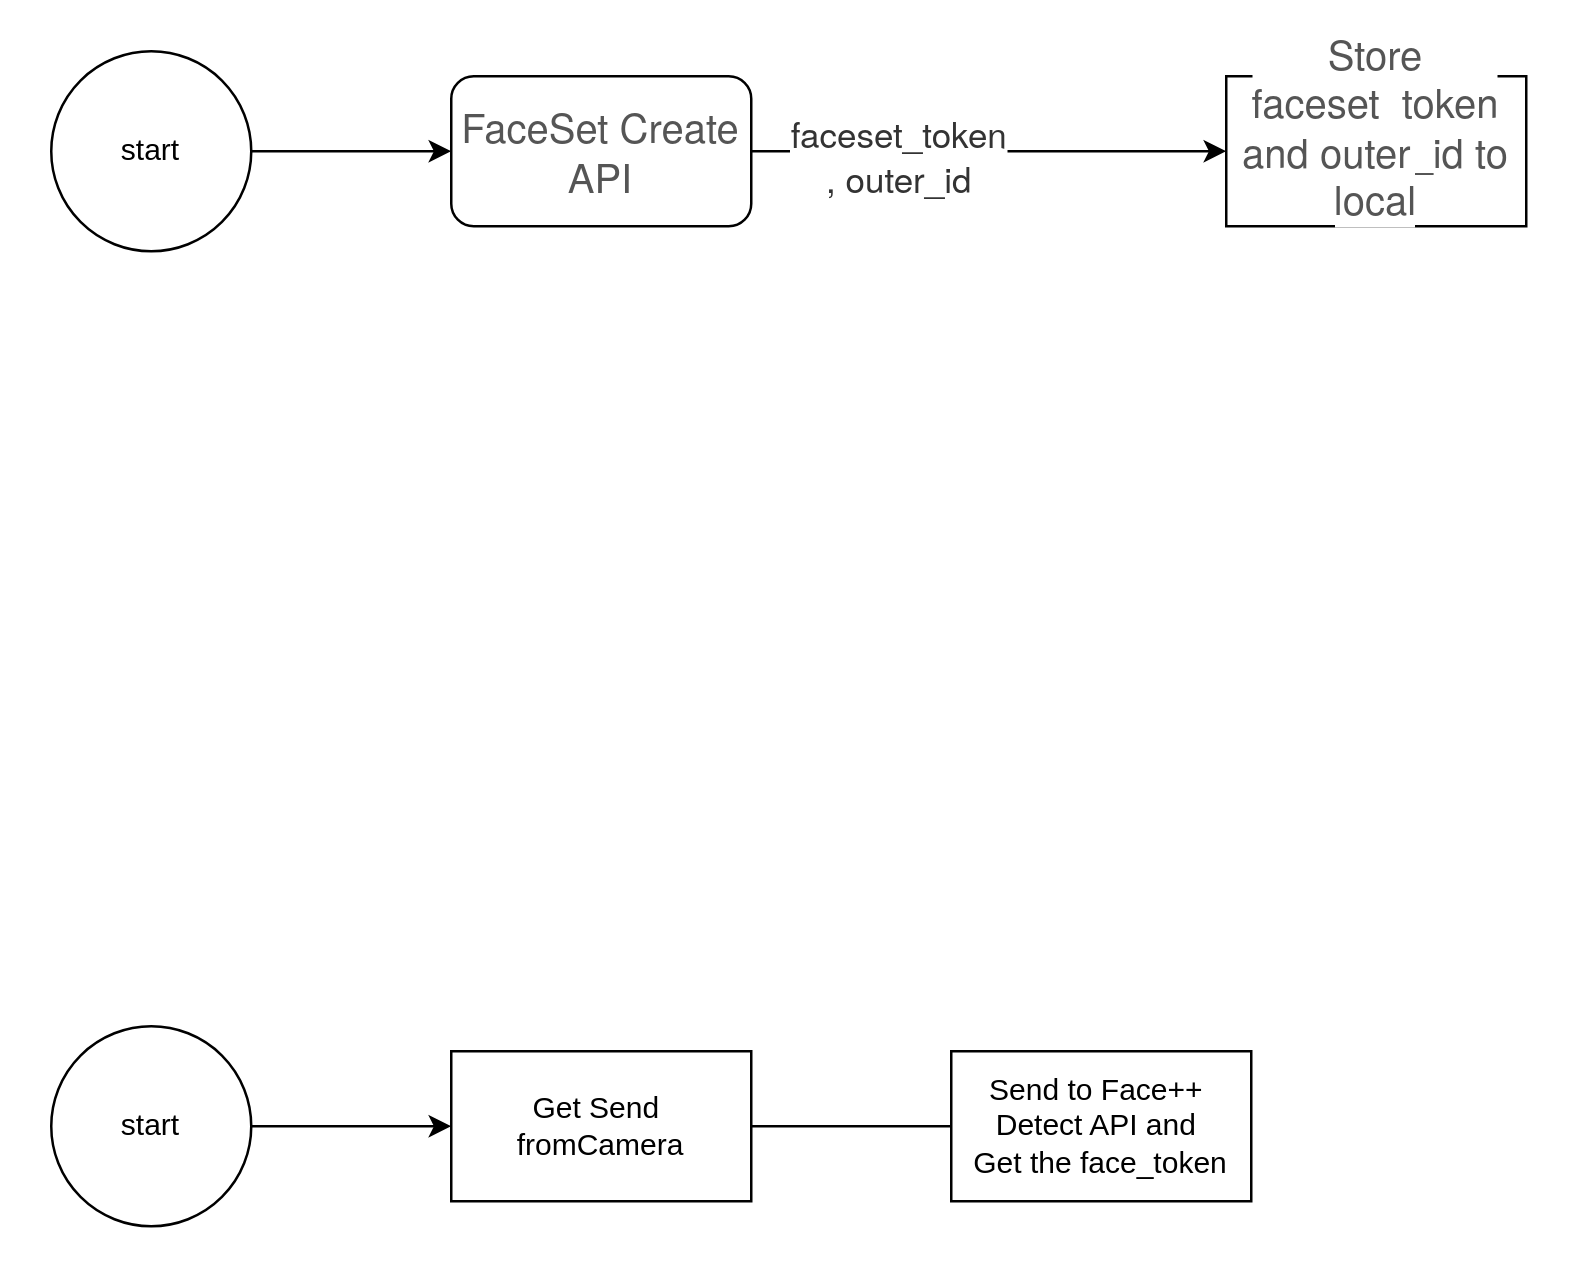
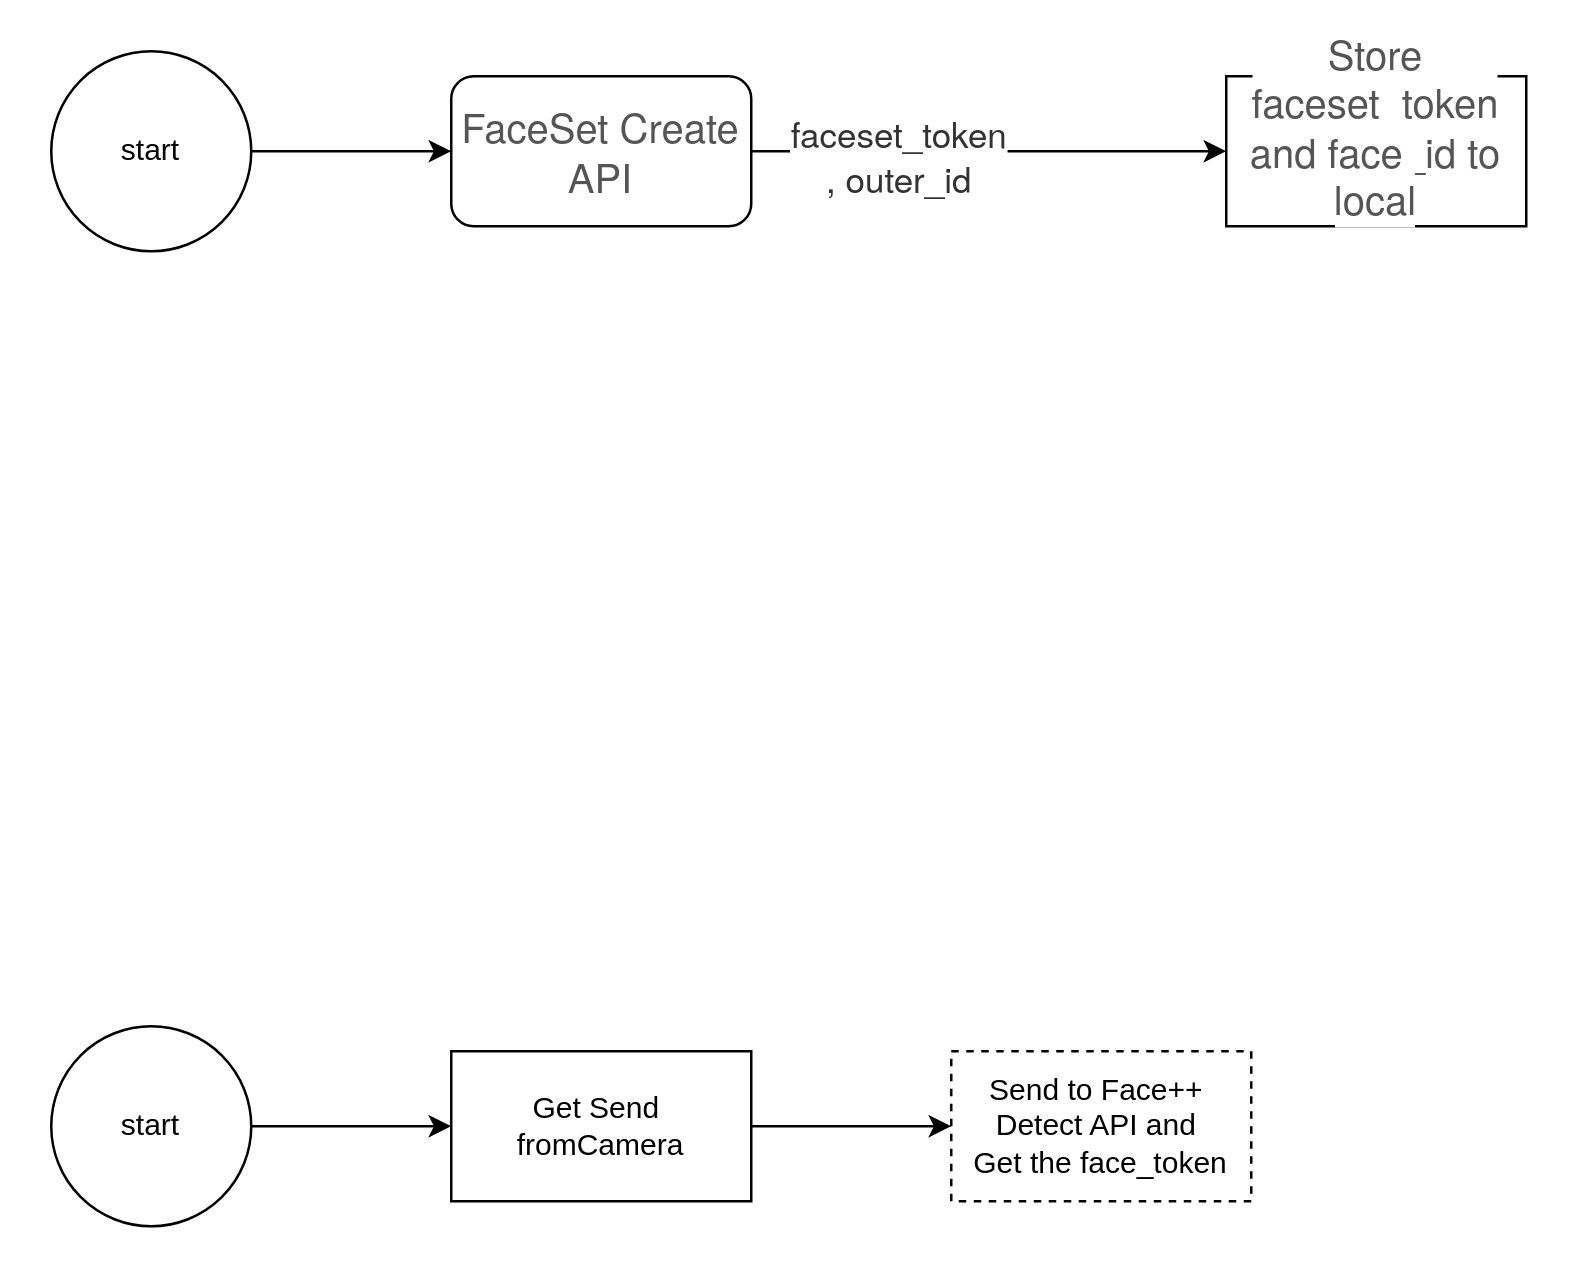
(1376, 151) -> (1376, 151)
(941, 1126) -> (933, 1126)
(1101, 1126) -> (1101, 1126)
